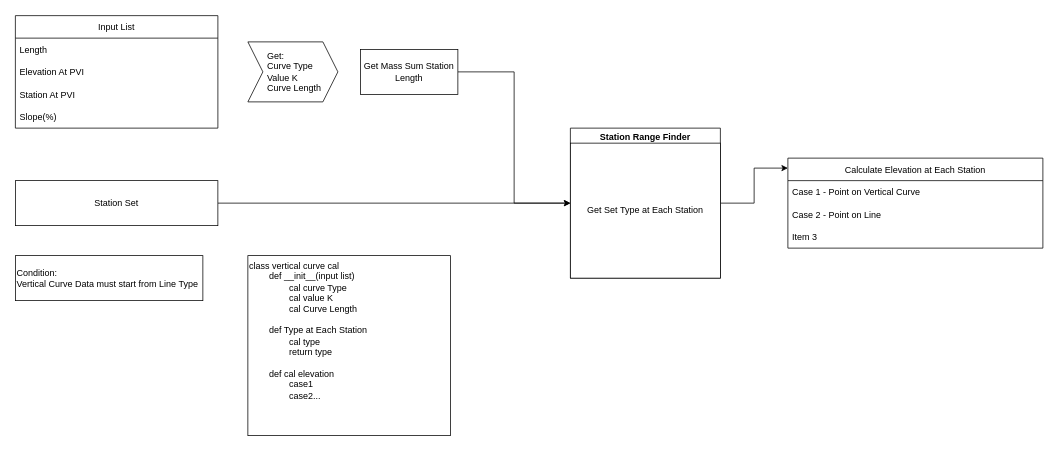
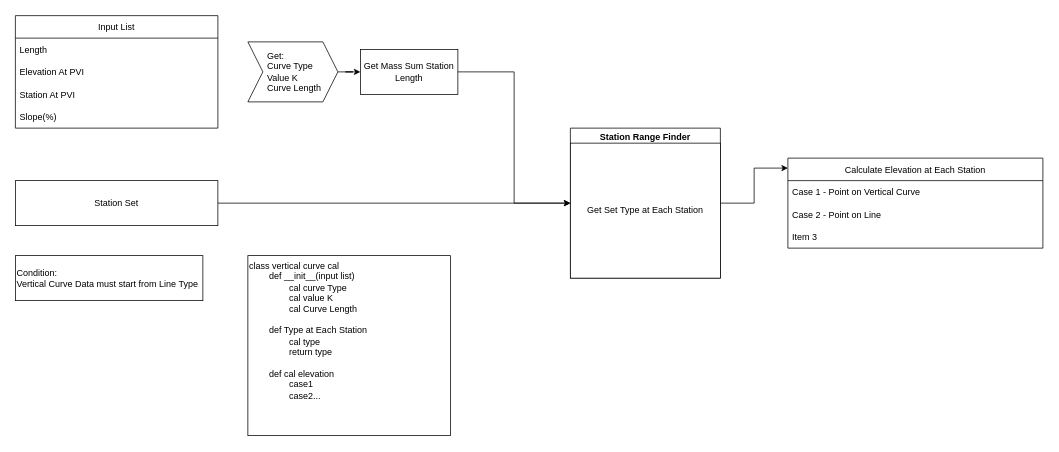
none -> (350, 72)
